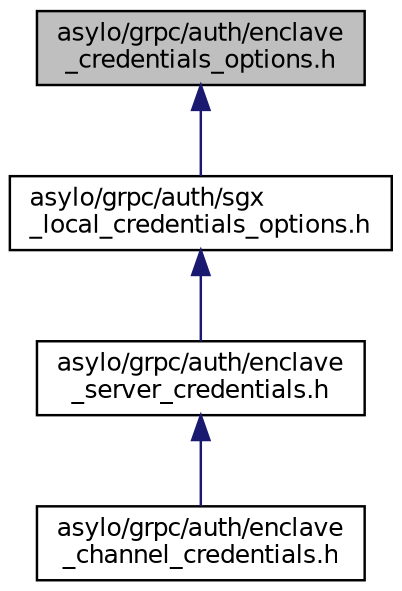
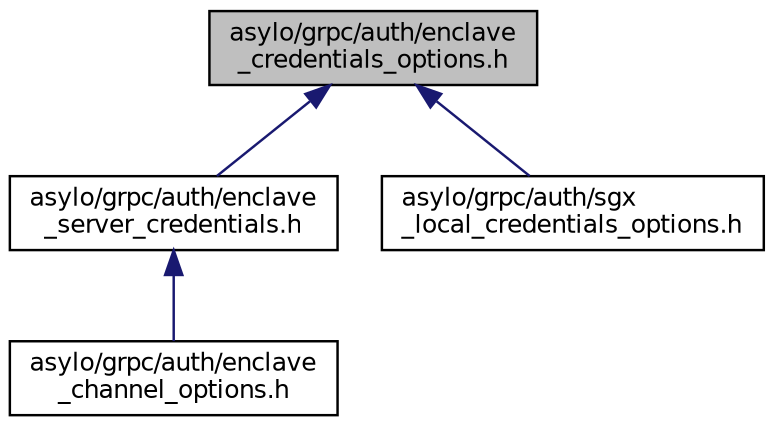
(201, 308) -> (263, 139)
(201, 543) -> (174, 378)
